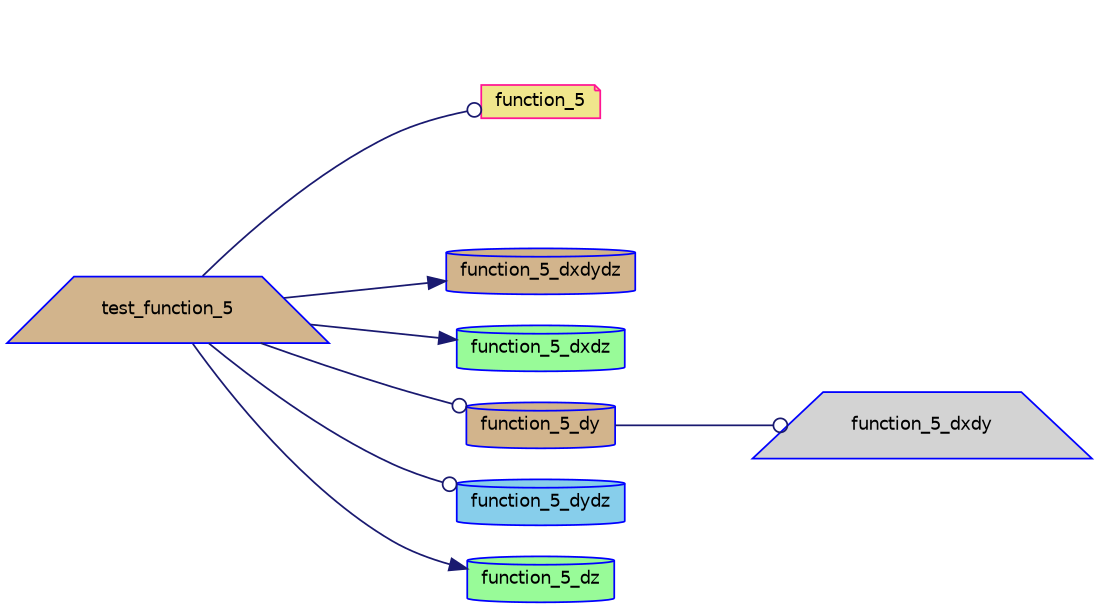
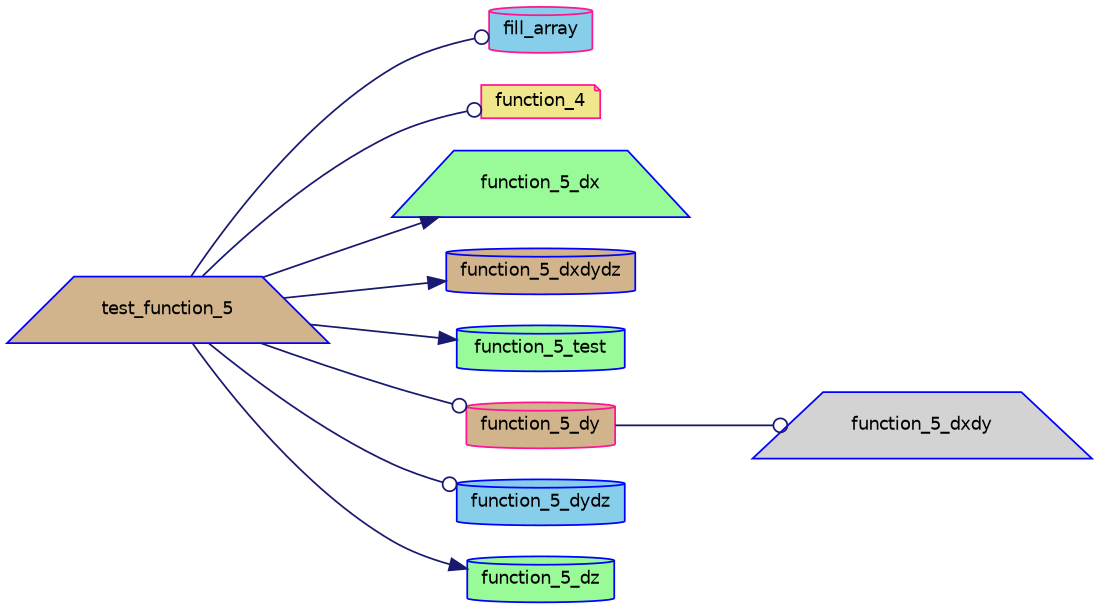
none -> (541, 30)
(541, 102) -> (541, 102)
none -> (541, 184)
(541, 348) -> (541, 348)
(541, 425) -> (541, 425)
